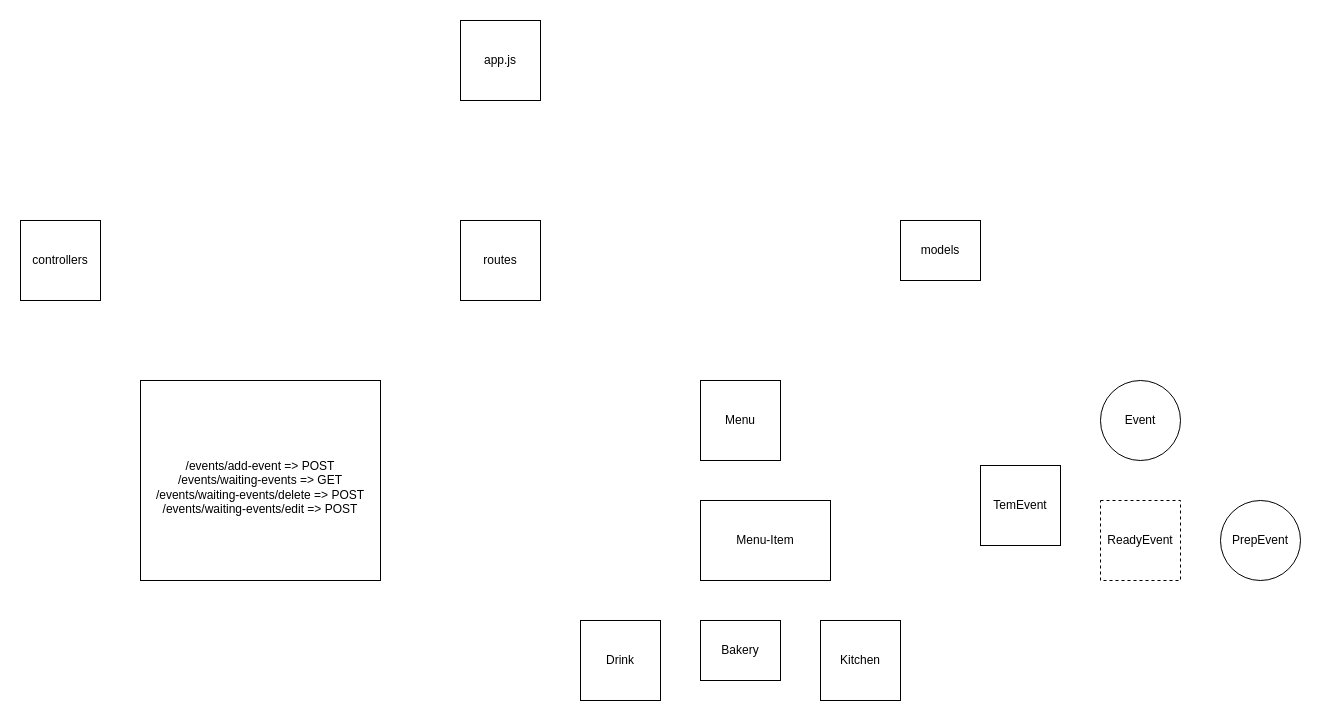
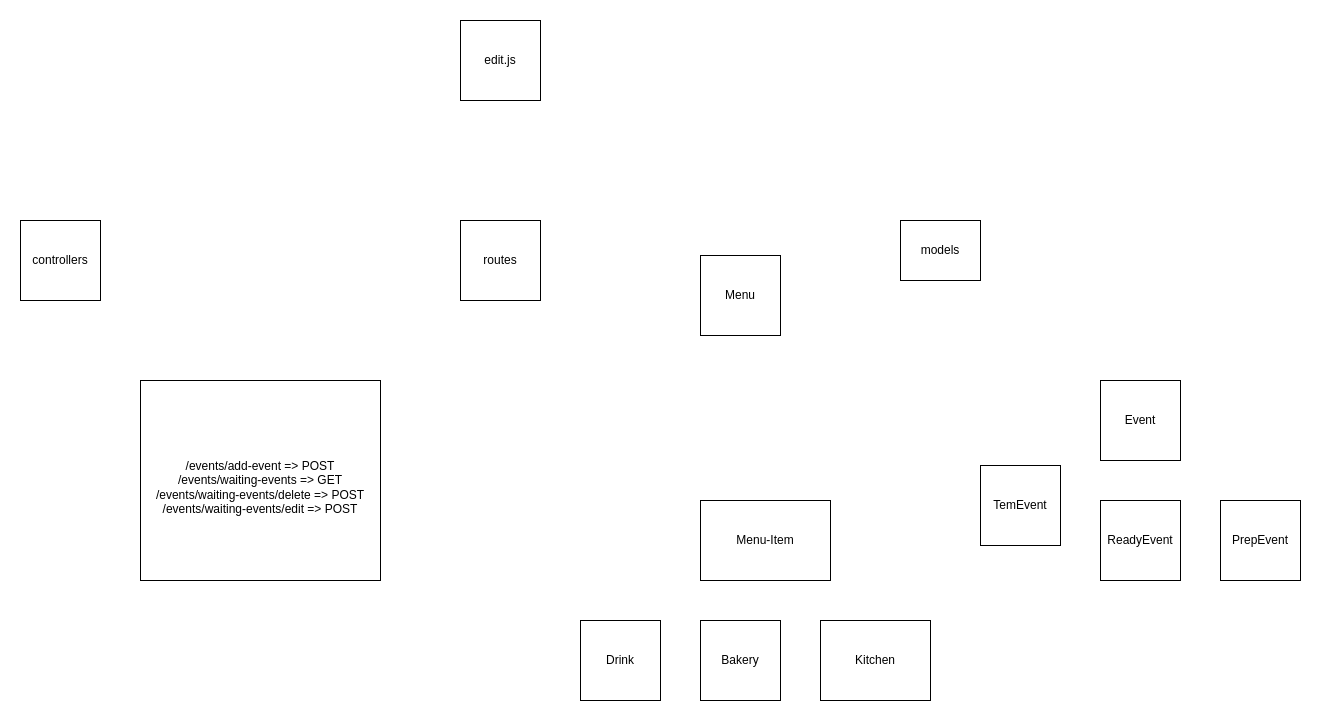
(501, 61) -> (501, 61)
(741, 421) -> (741, 296)
(1141, 421) -> (1141, 421)
(1141, 541) -> (1141, 541)
(1261, 541) -> (1261, 541)
(741, 651) -> (741, 661)
(861, 661) -> (876, 661)
